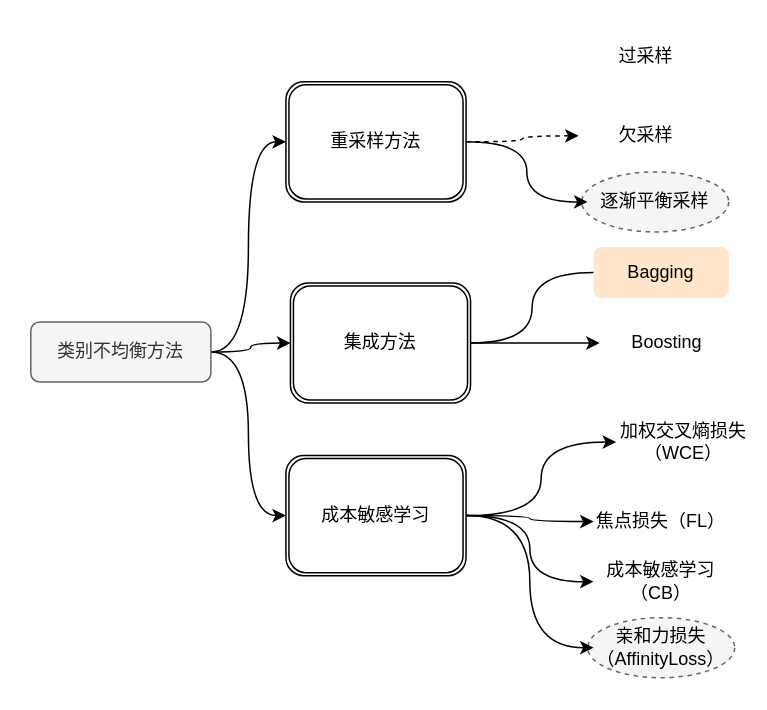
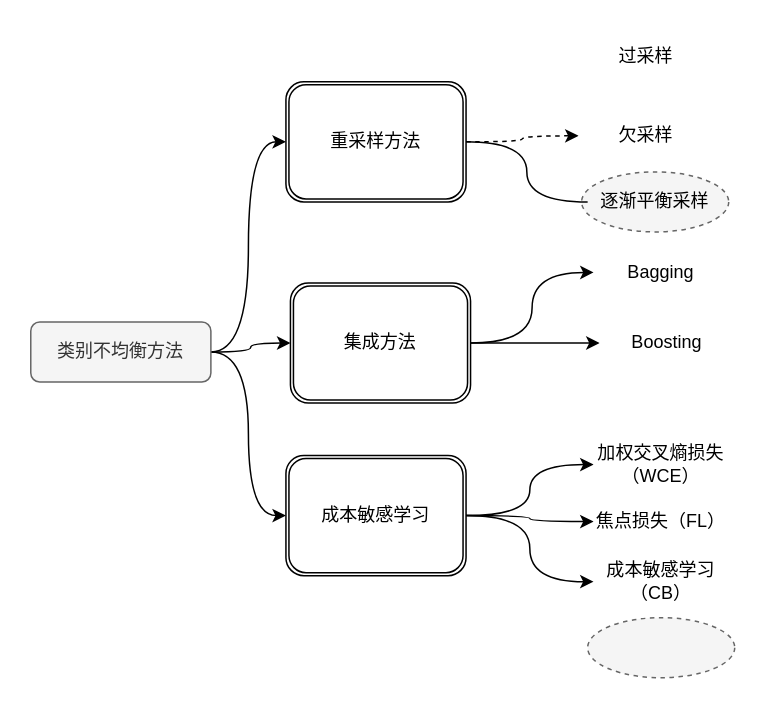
(549, 198) -> (555, 199)
(661, 272) -> (661, 272)
(560, 276) -> (555, 276)
(683, 442) -> (661, 464)
(530, 588) -> none
(661, 647) -> none
